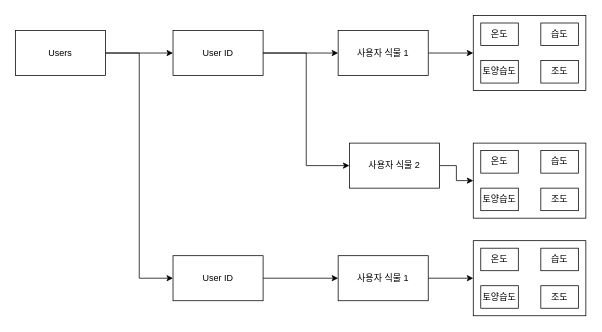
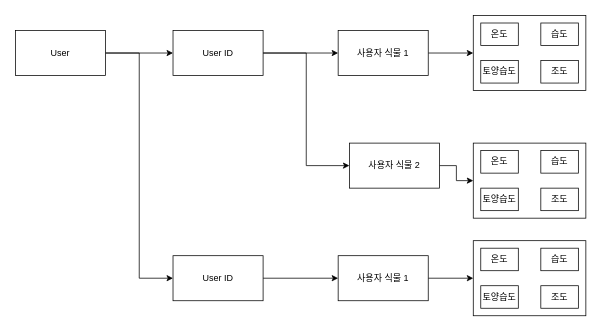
(60, 53) -> (60, 53)
